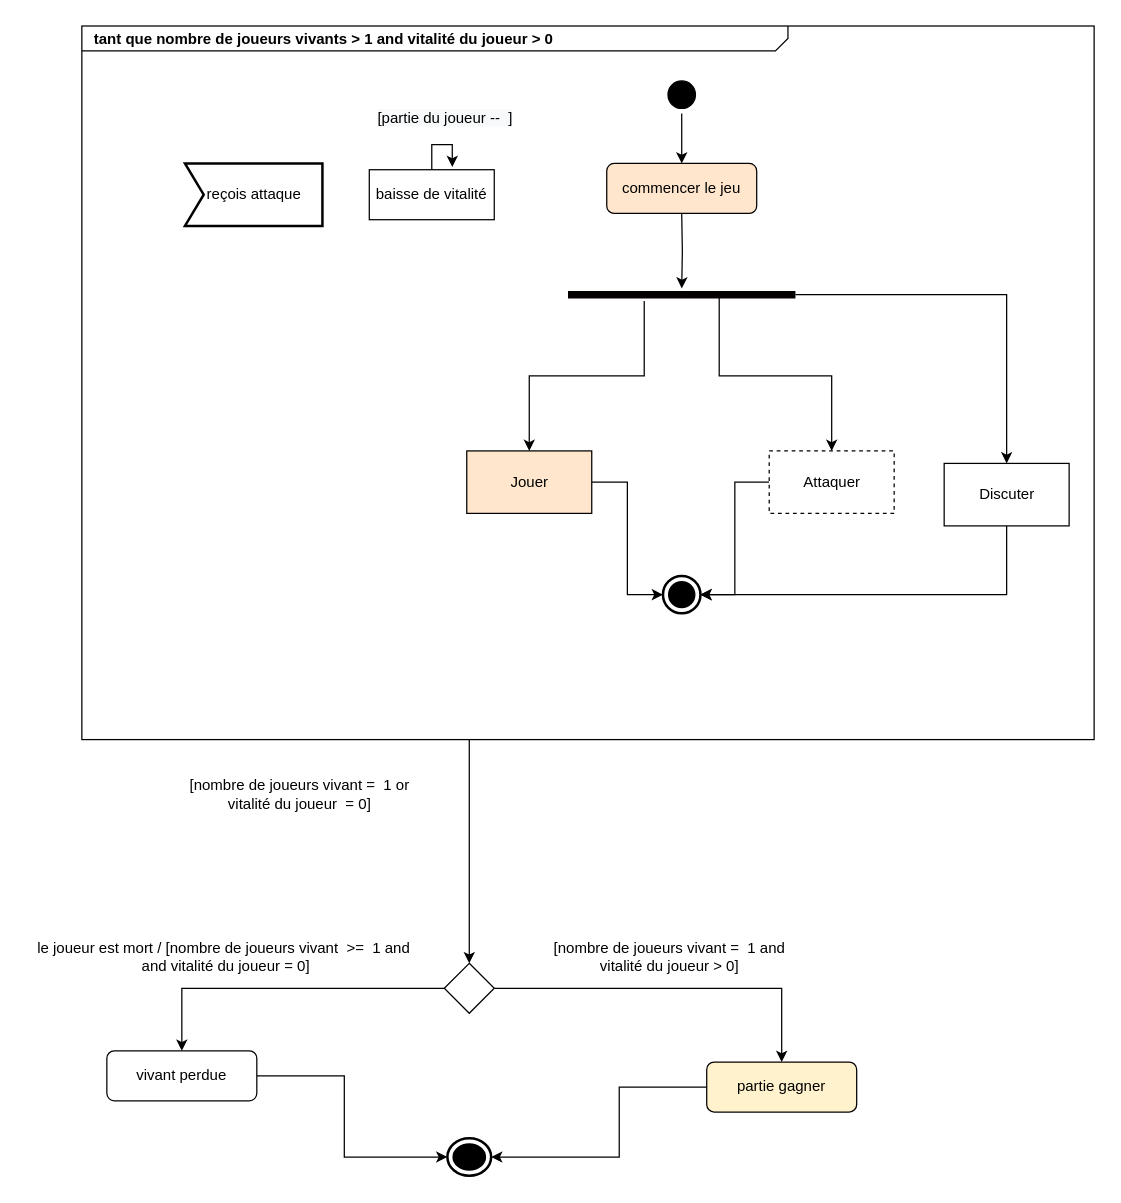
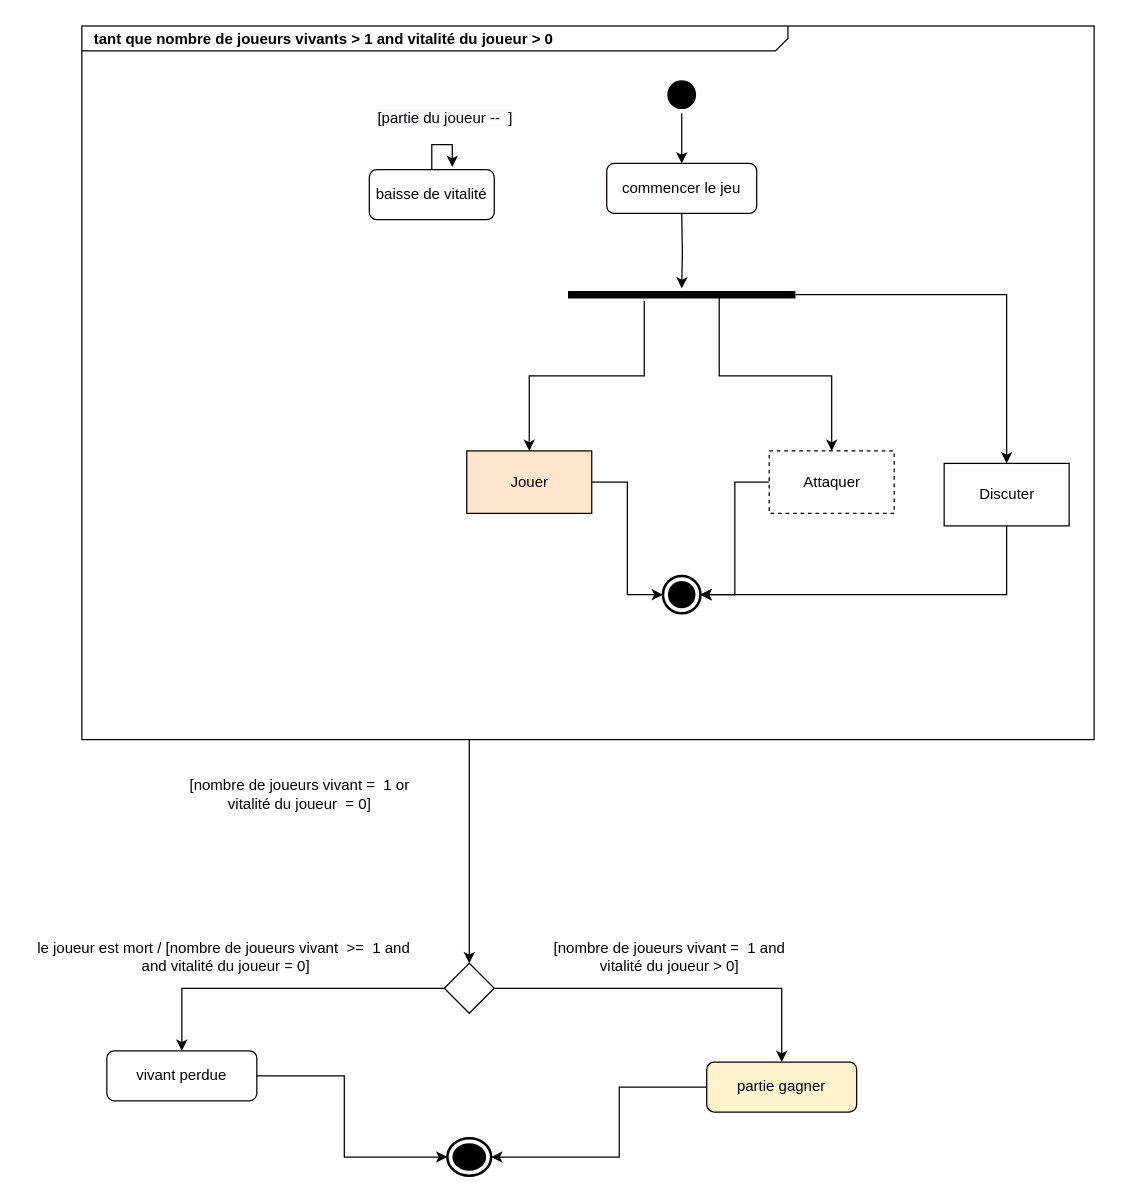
(682, 188) -> (682, 188)
(254, 194) -> none
(432, 194) -> (432, 194)
